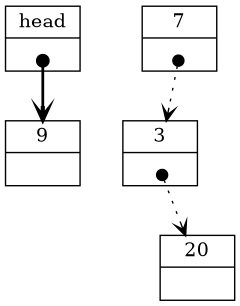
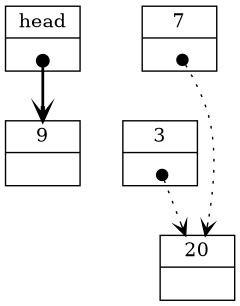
(173, 87) -> (213, 141)
